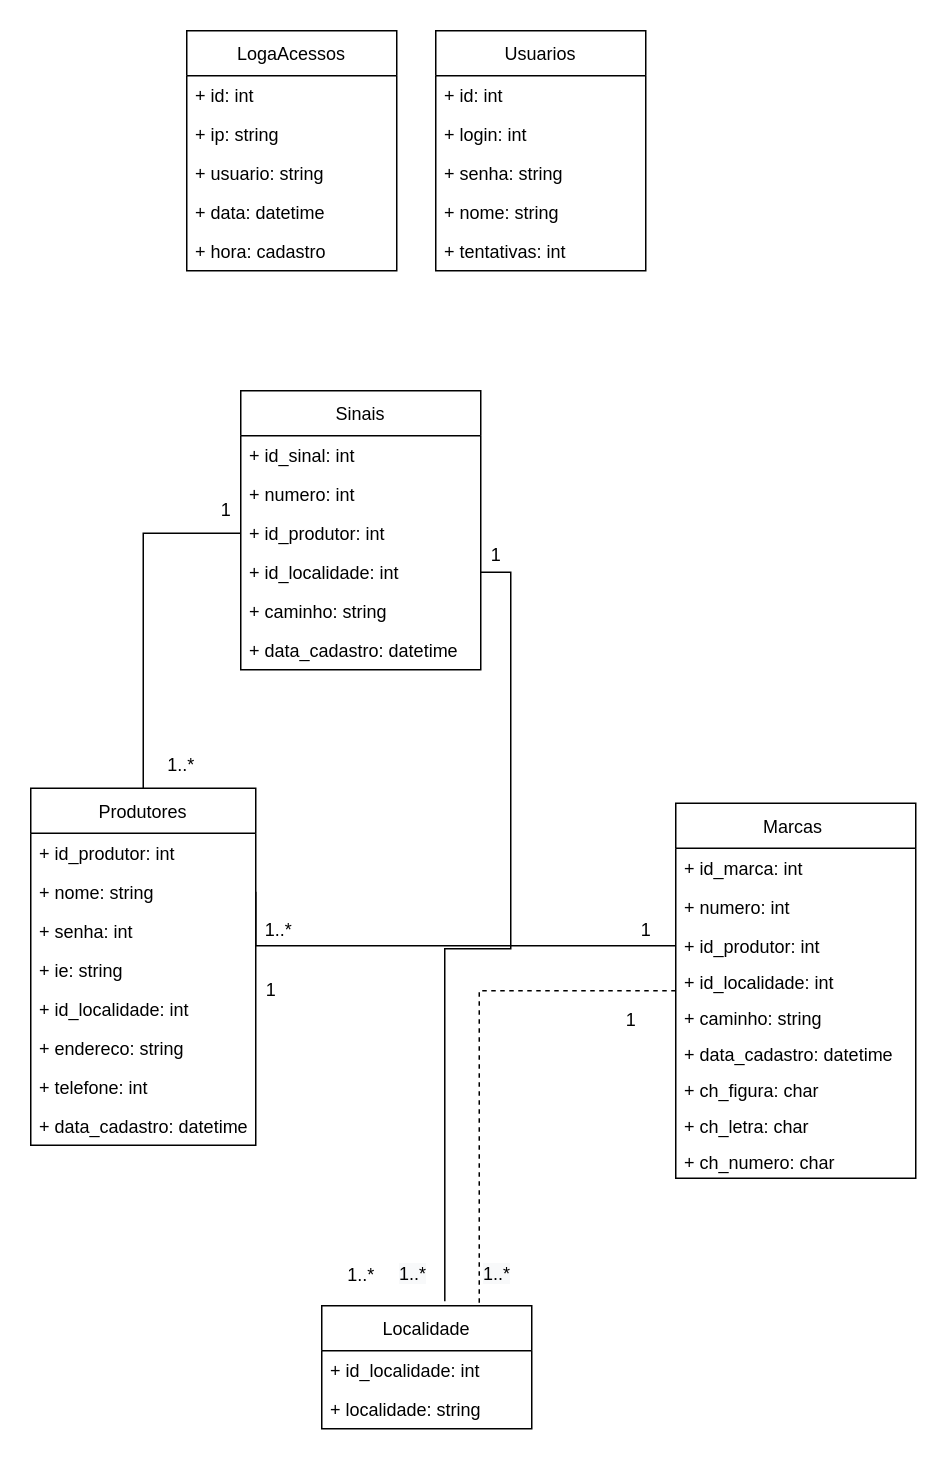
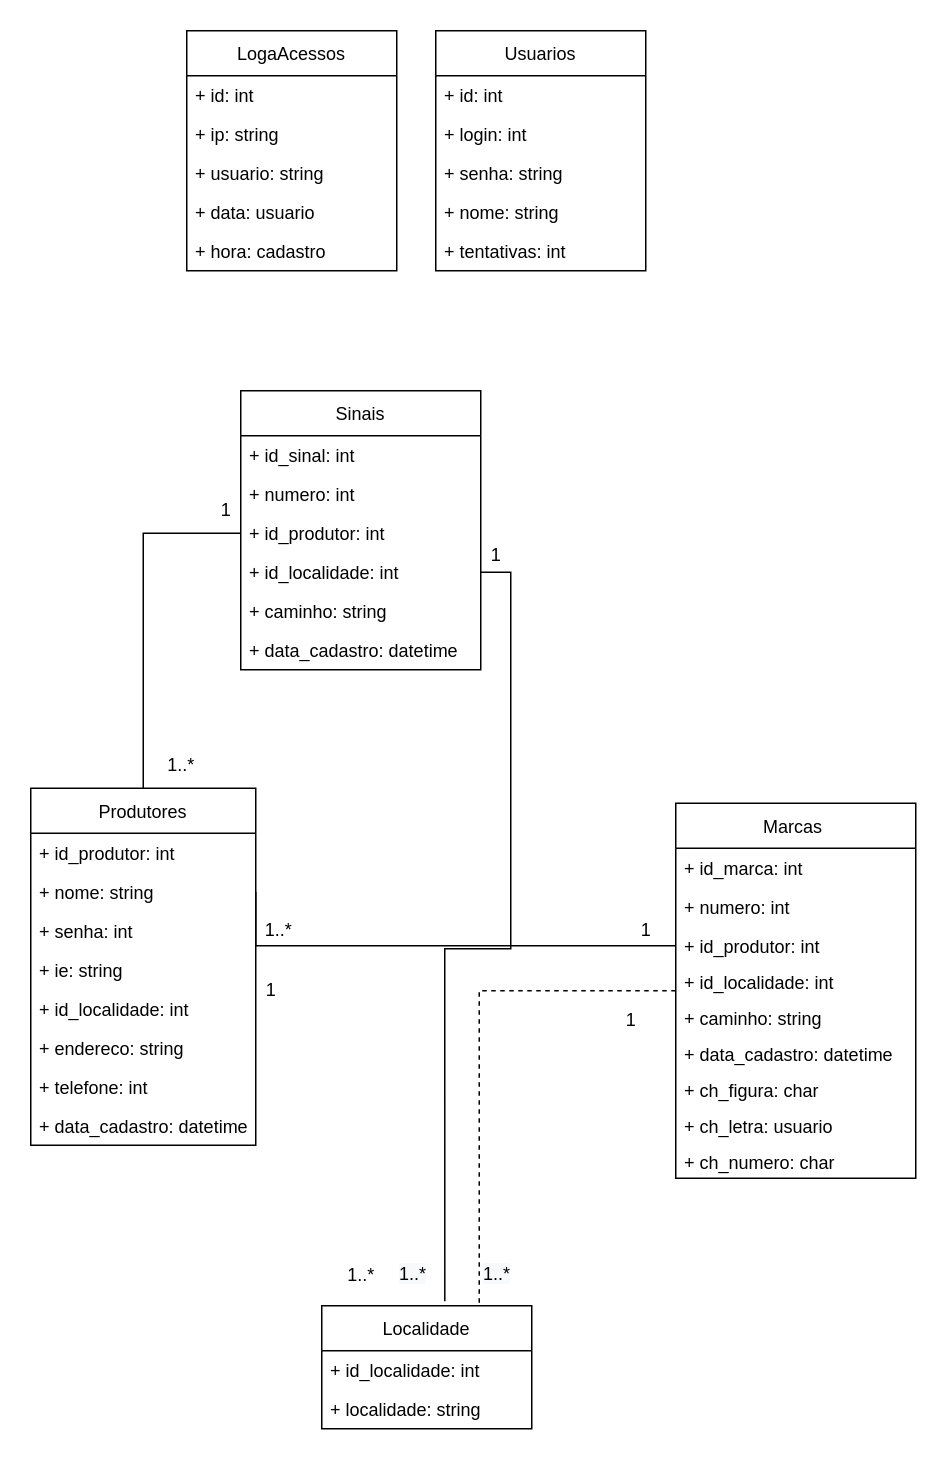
(266, 213) -> (261, 213)
(755, 1127) -> (768, 1127)
